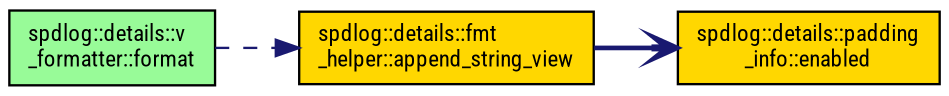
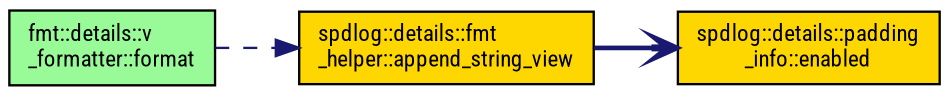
(112, 48) -> (112, 48)
